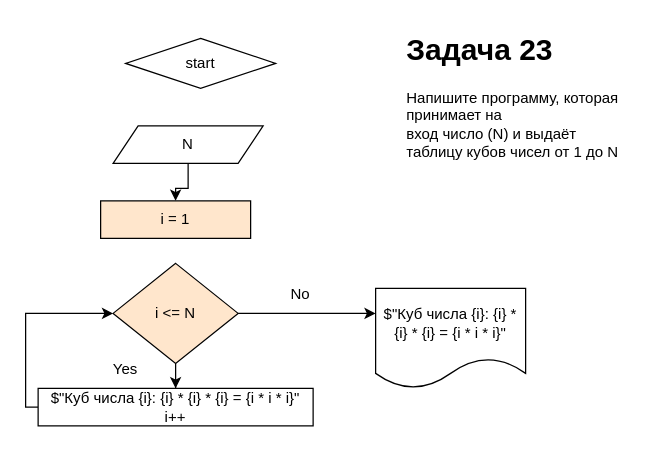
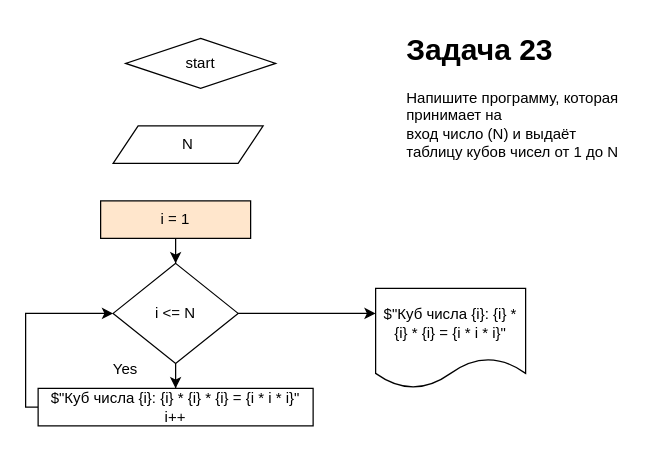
(188, 183) -> none
none -> (176, 255)
(301, 294) -> none
(176, 313) -> (176, 313)
